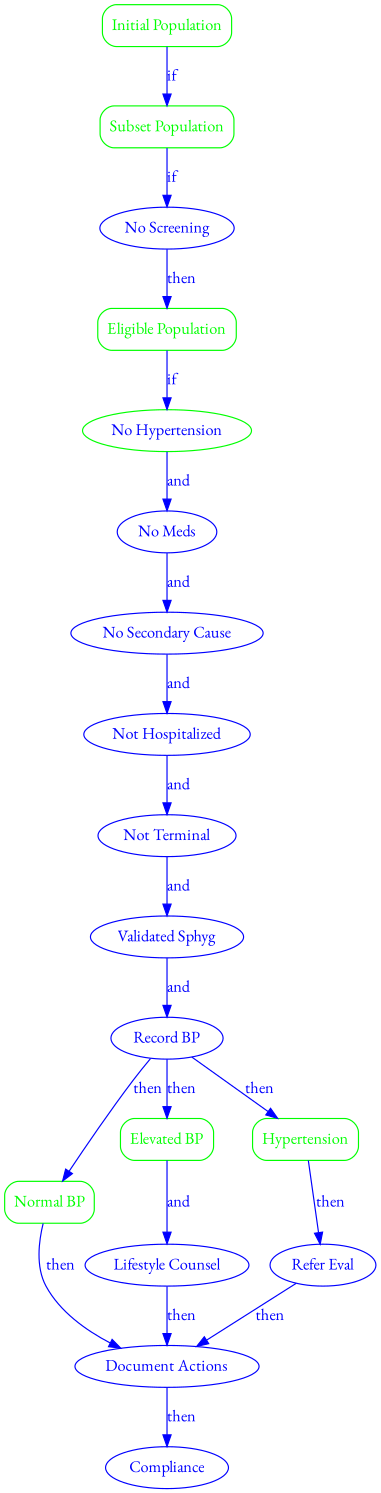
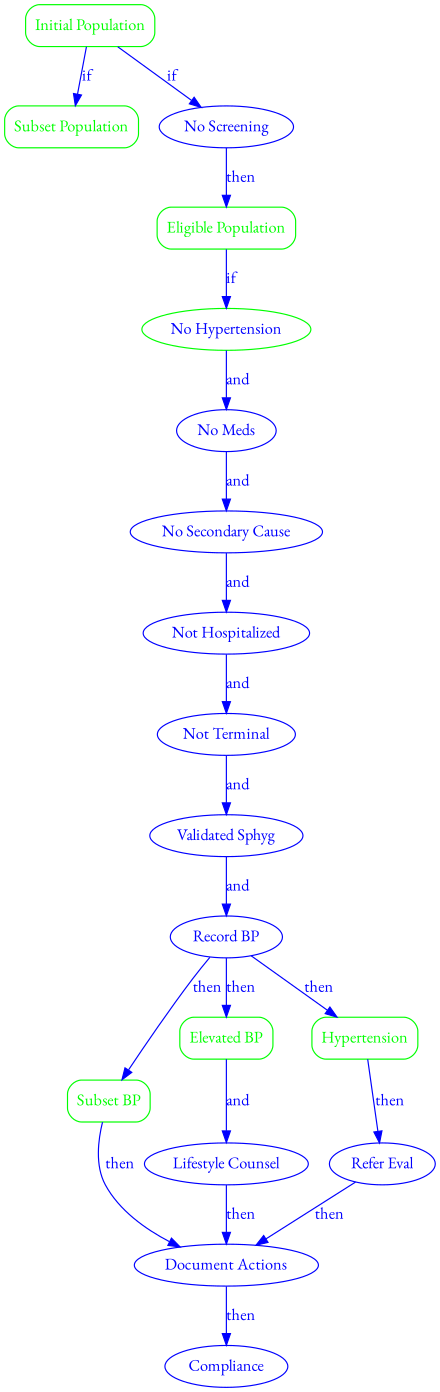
(167, 172) -> (155, 74)
(49, 1202) -> (109, 1101)
